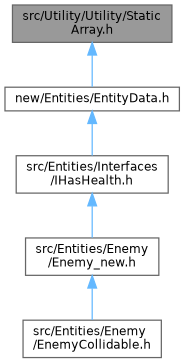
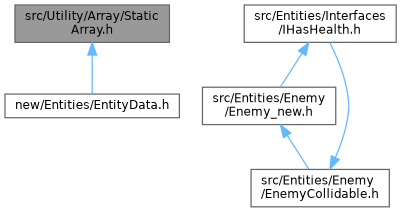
(92, 24) -> (92, 24)
(92, 140) -> (348, 100)
